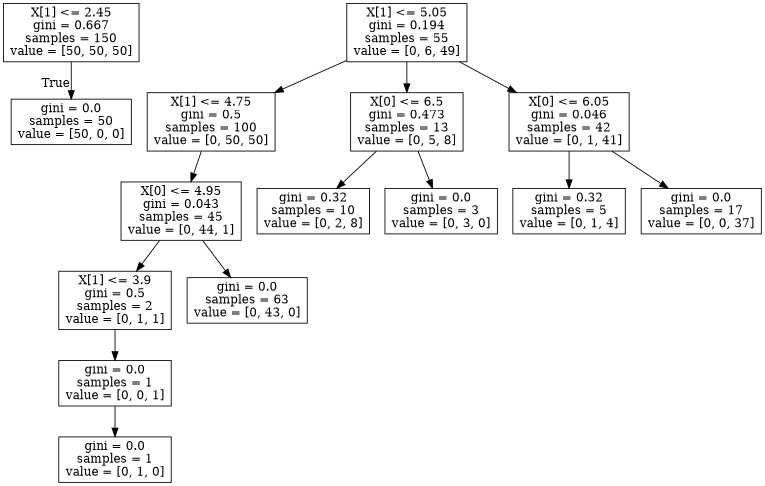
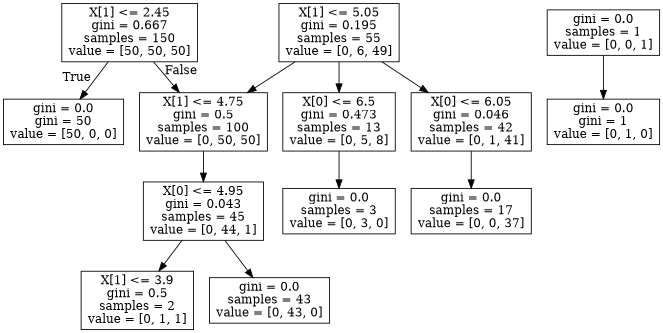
(407, 33) -> (339, 33)
none -> (164, 74)
(71, 122) -> (64, 122)
(313, 211) -> none
(569, 211) -> none
(247, 300) -> (270, 300)
(115, 341) -> none
(115, 460) -> (603, 122)
